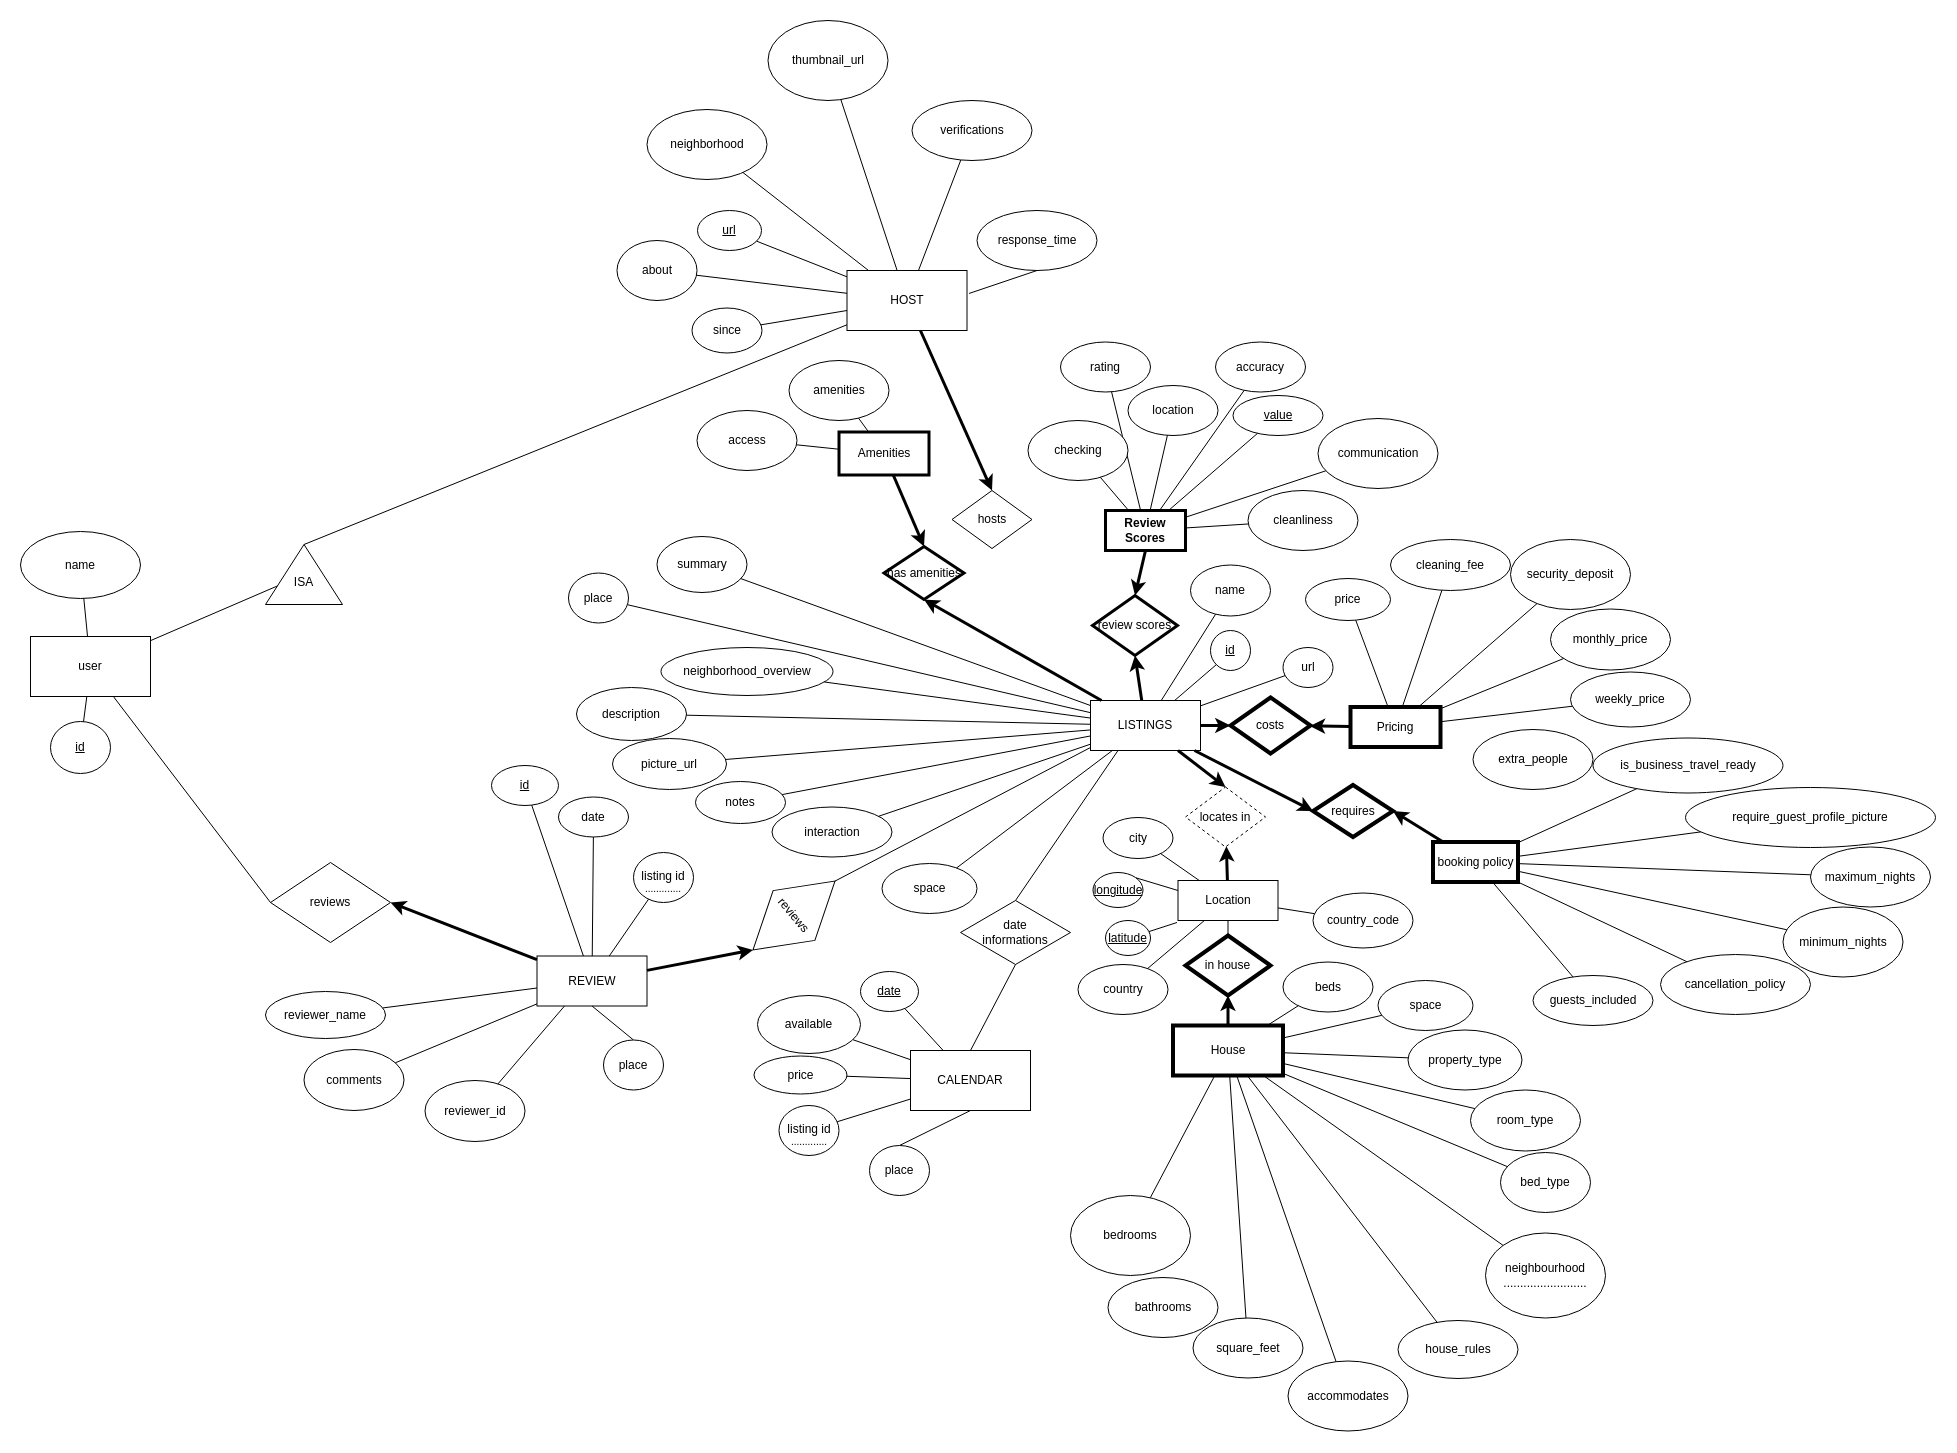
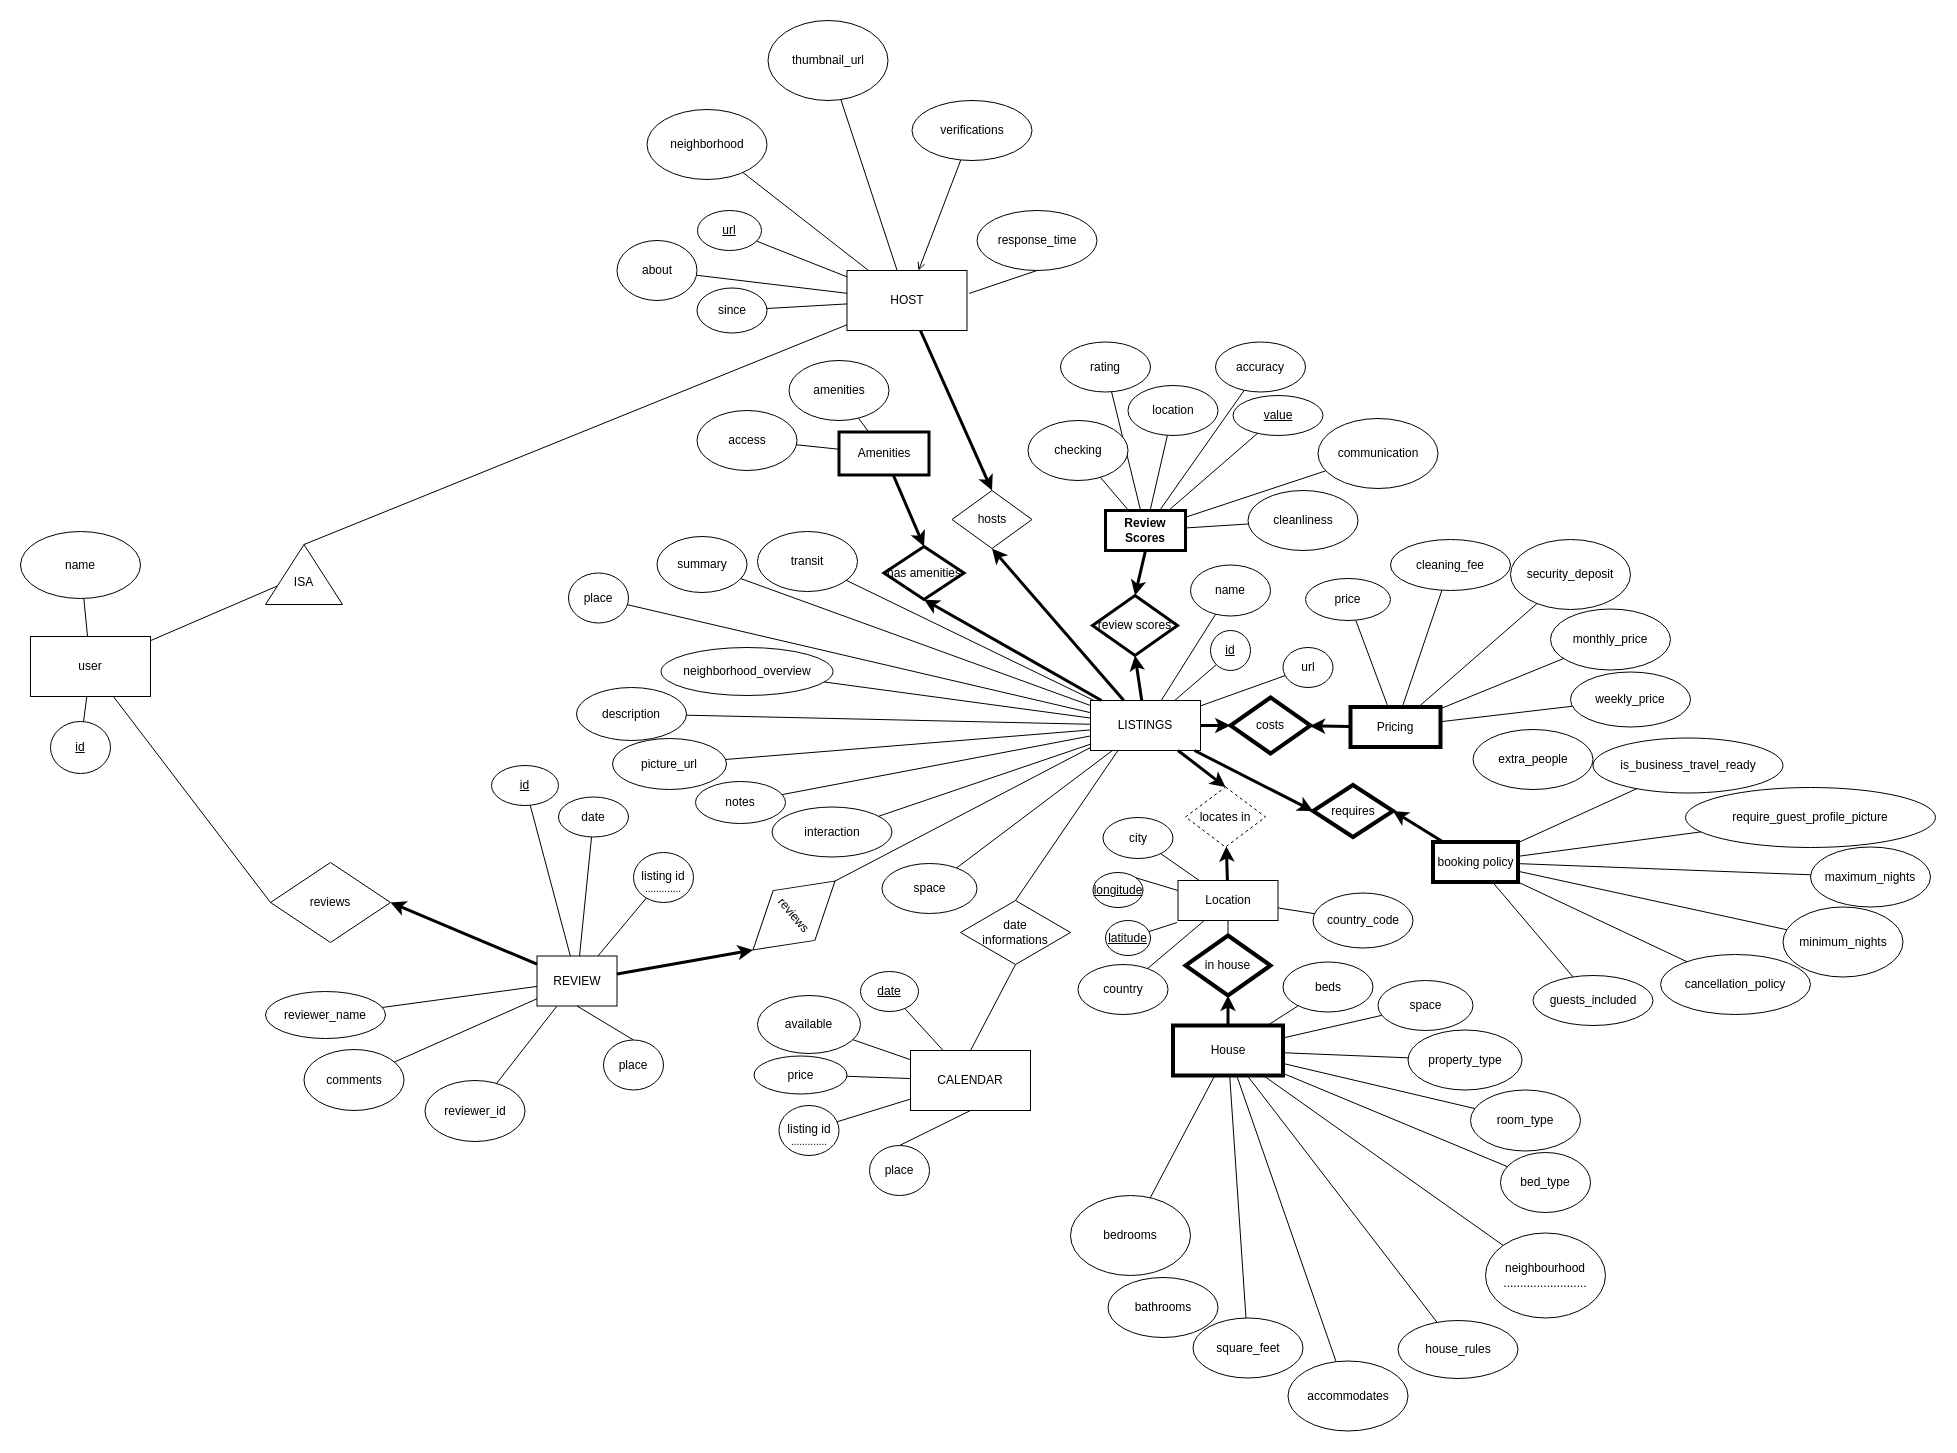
(920, 267) -> (920, 266)
(727, 331) -> (732, 311)
none -> (808, 562)
none -> (1062, 629)
none -> (971, 641)
(592, 981) -> (577, 981)
